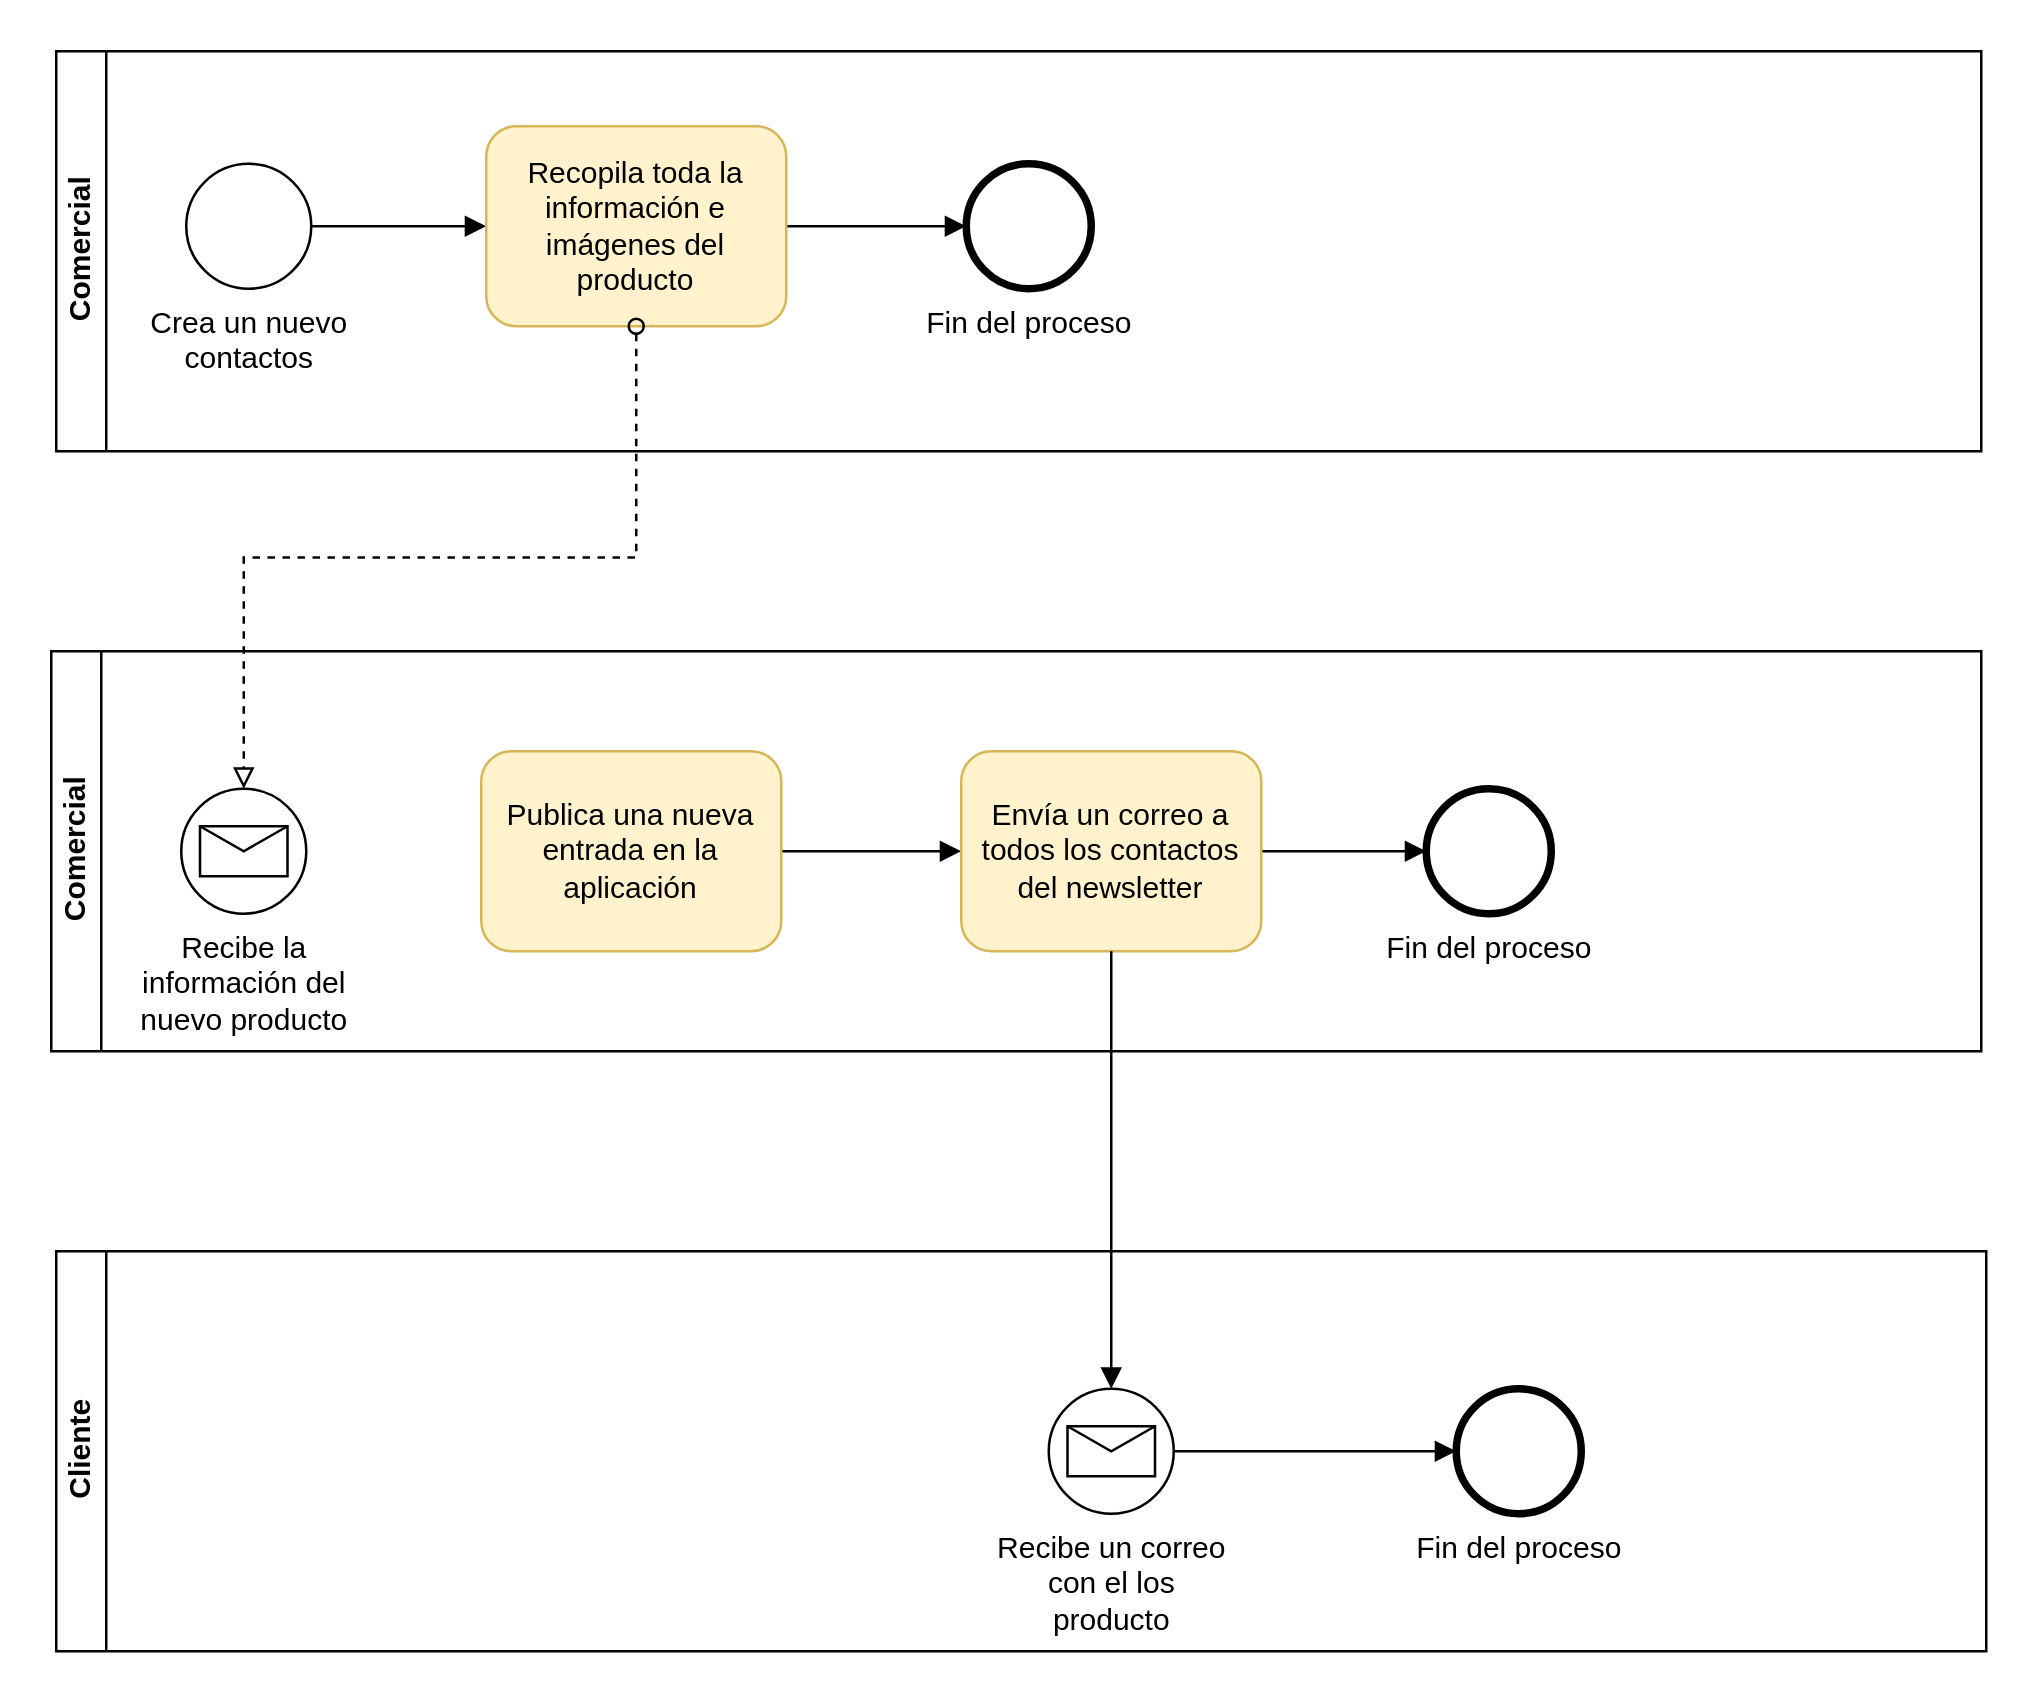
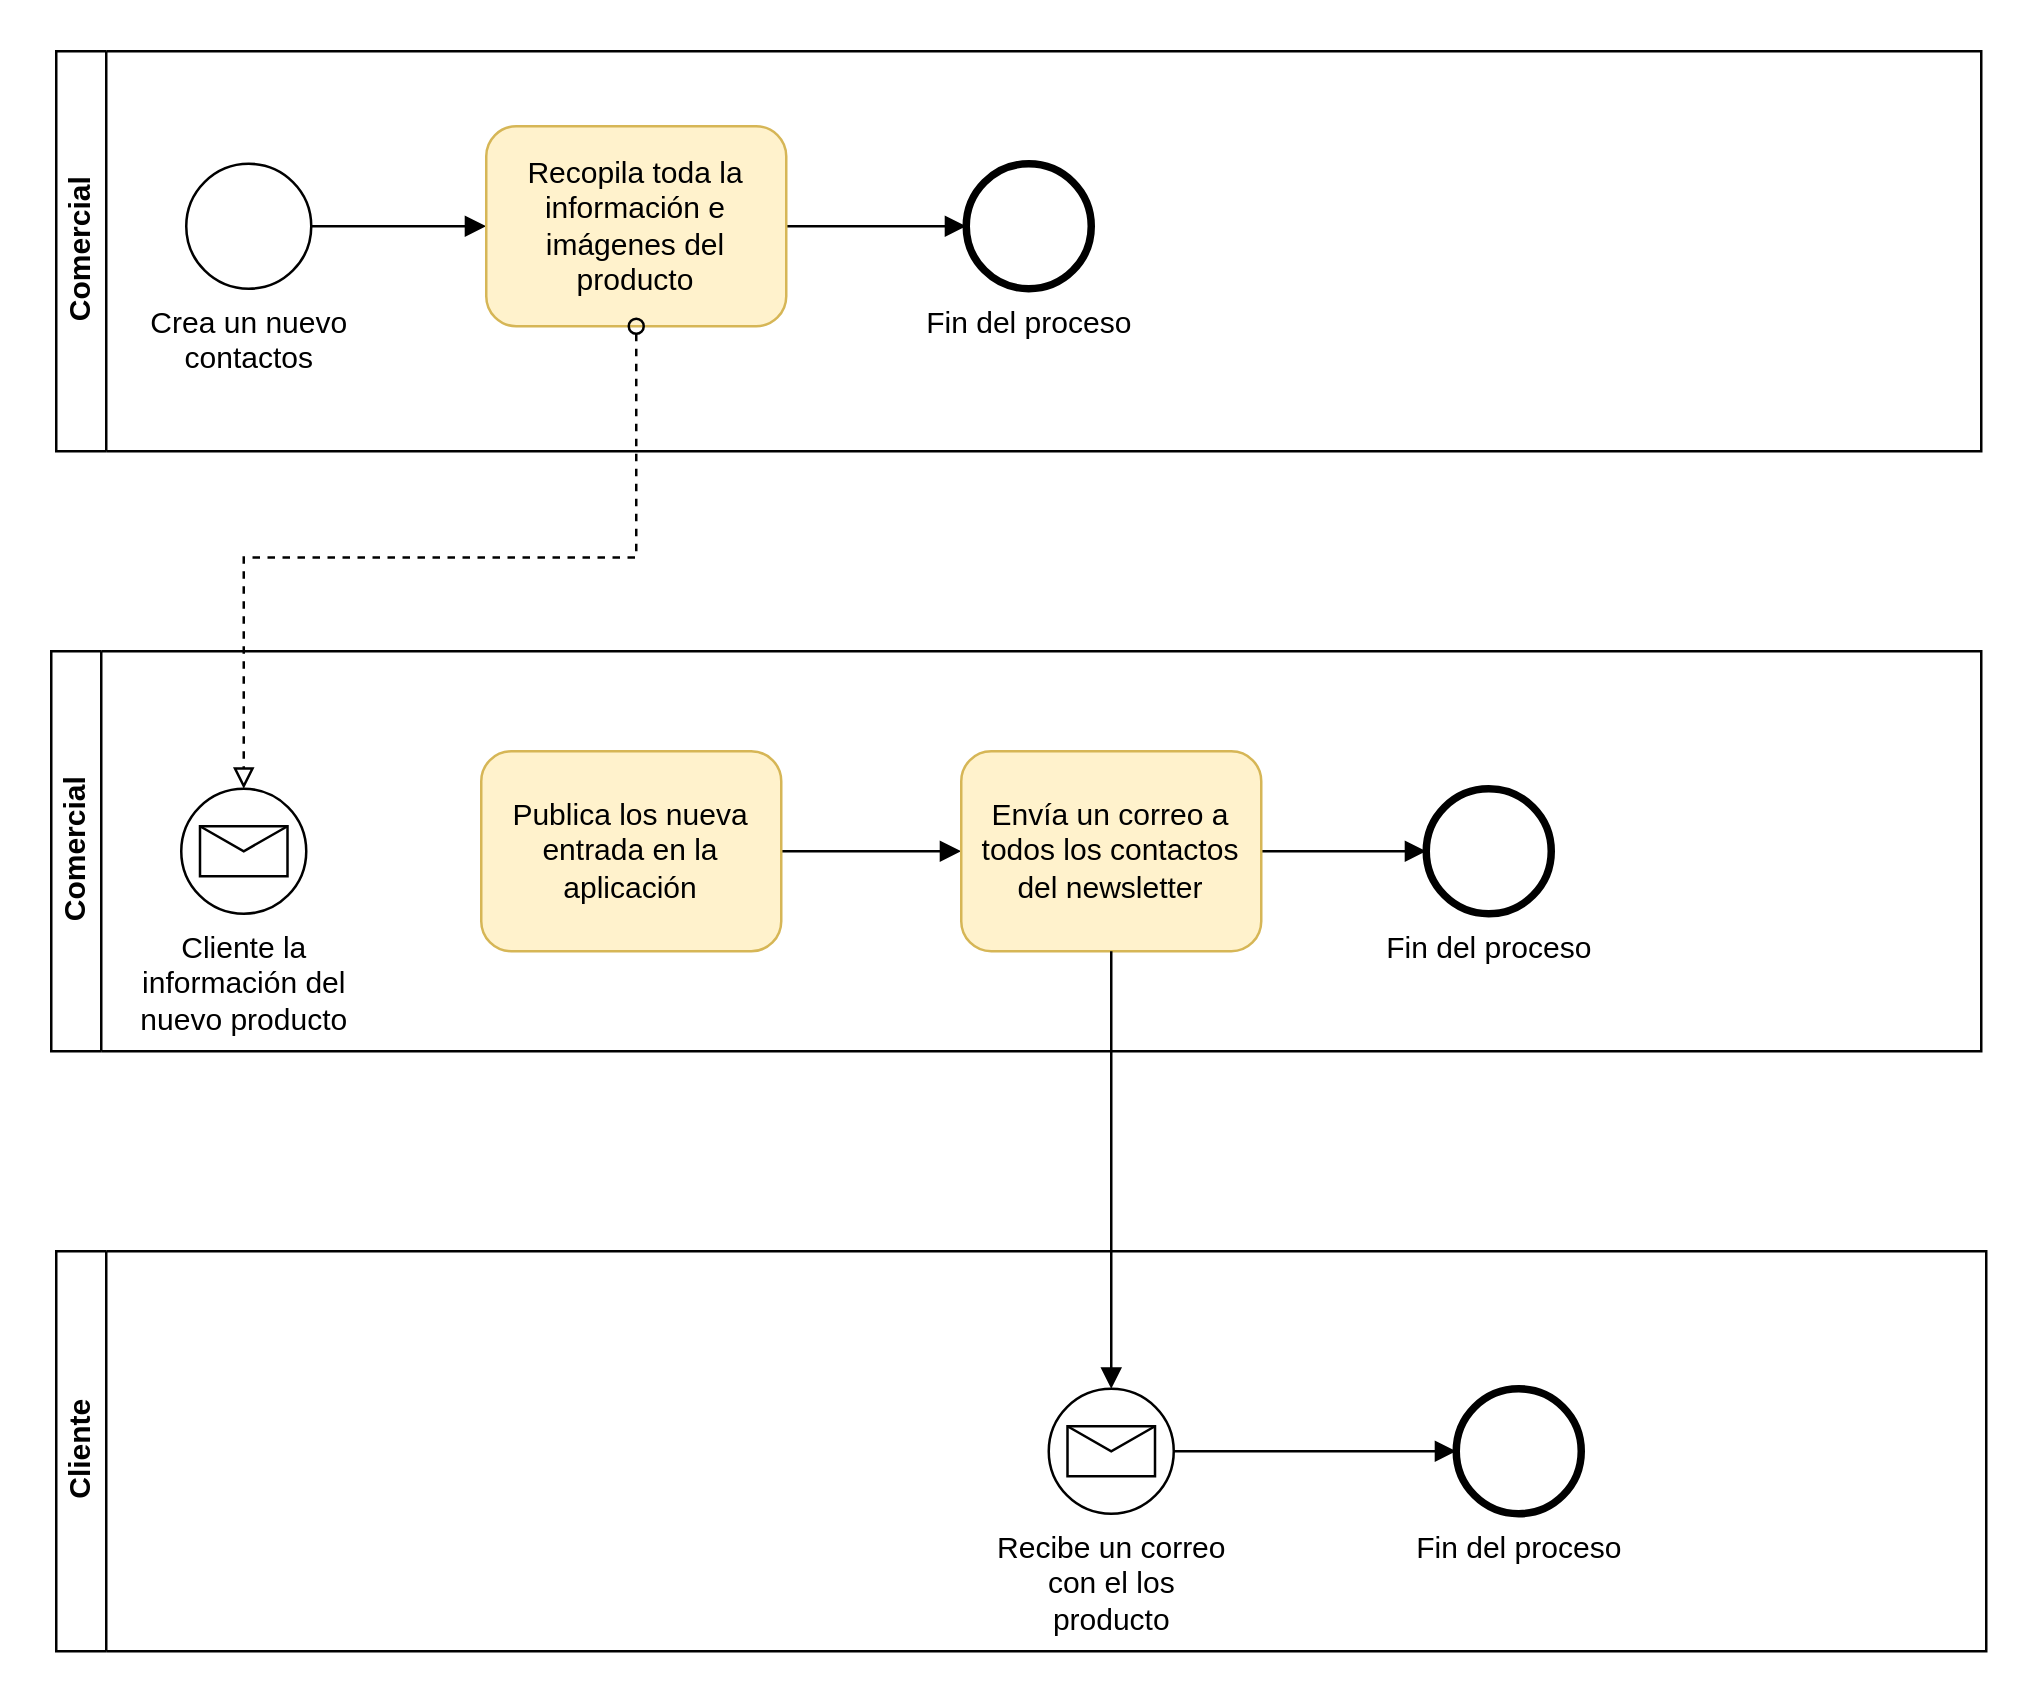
(631, 851) -> (631, 851)
(245, 985) -> (245, 985)
